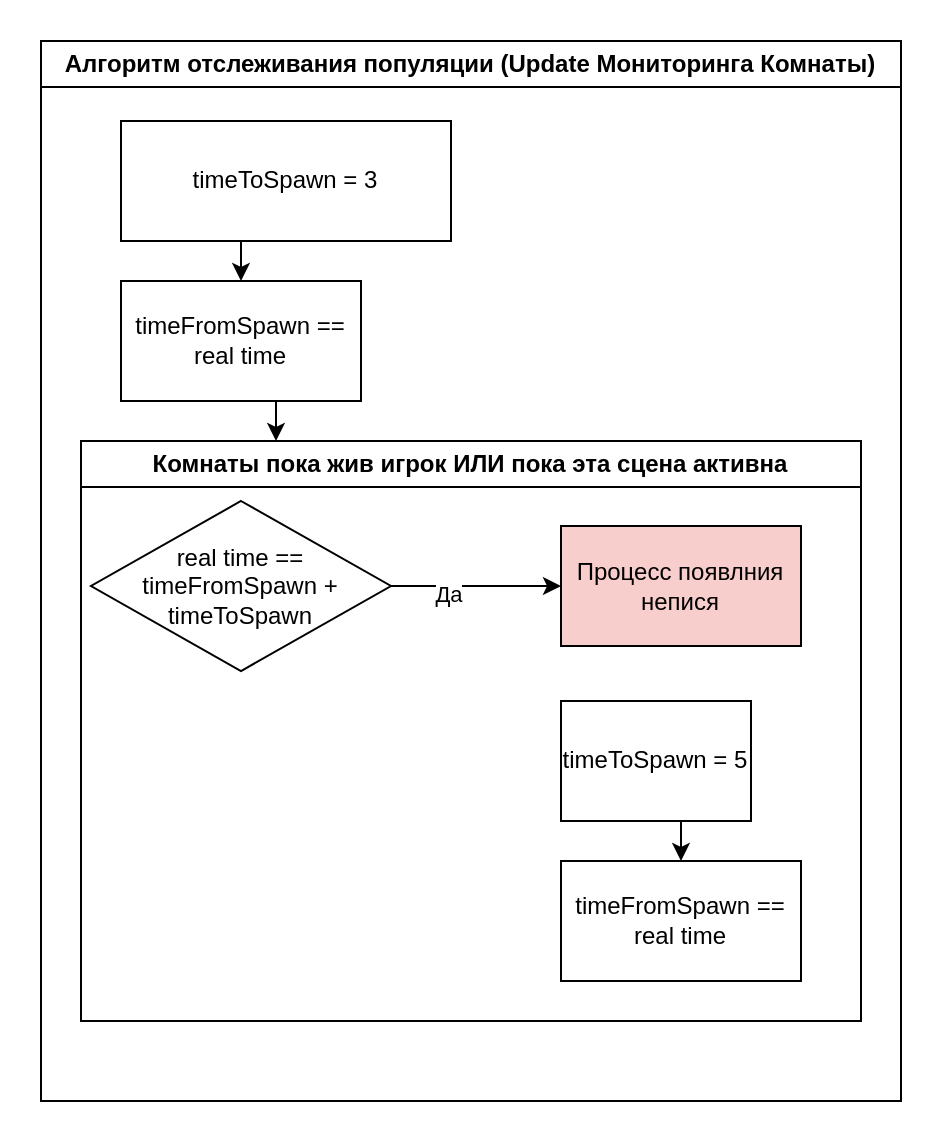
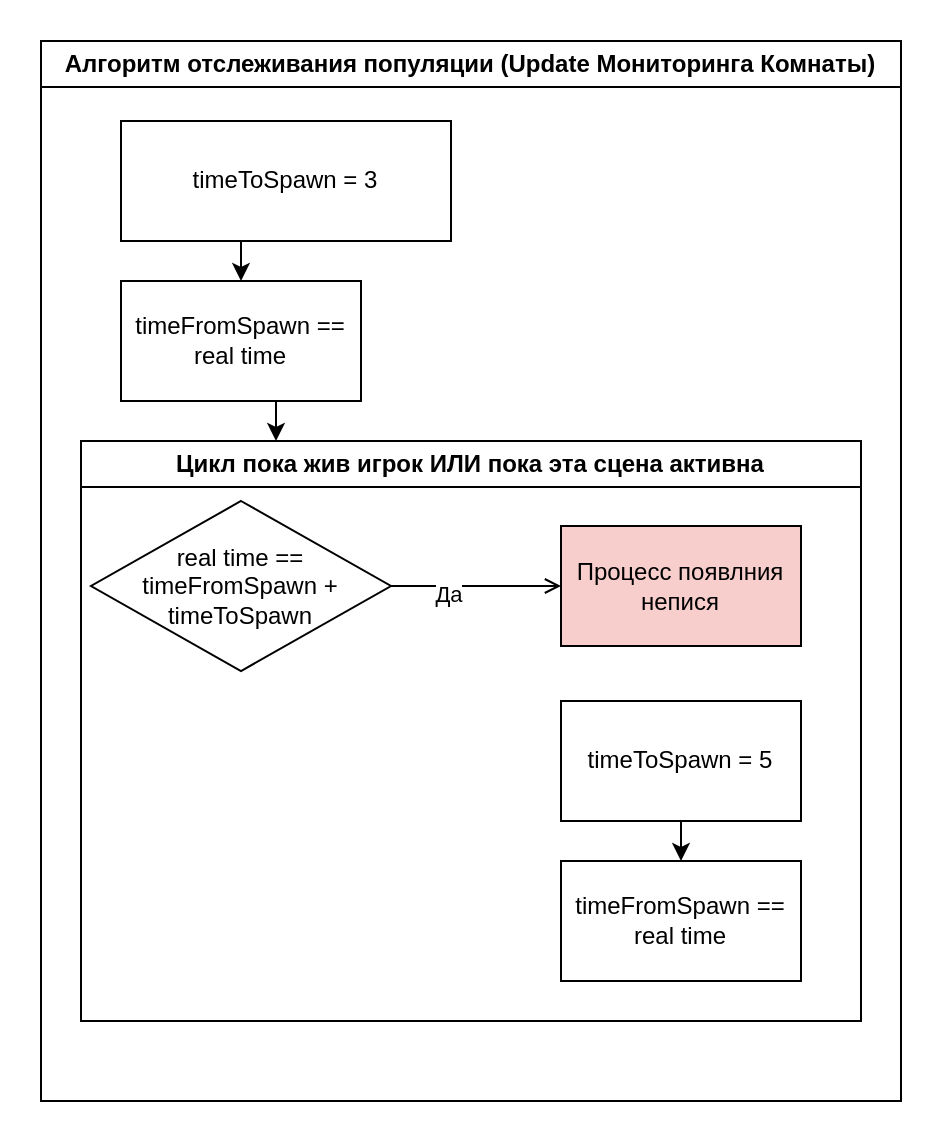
(471, 465) -> (471, 465)
(546, 586) -> (549, 586)
(656, 761) -> (681, 761)
